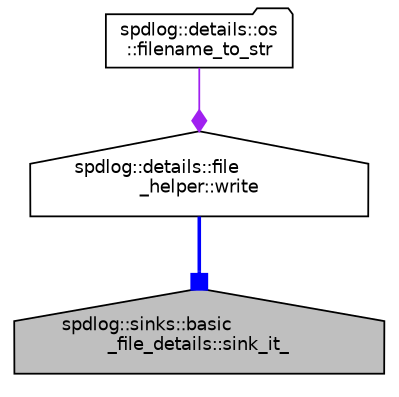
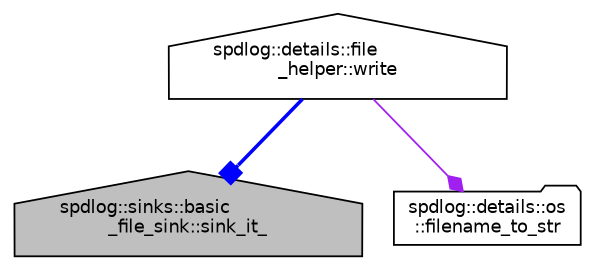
(199, 89) -> (411, 138)
(199, 336) -> (188, 218)
